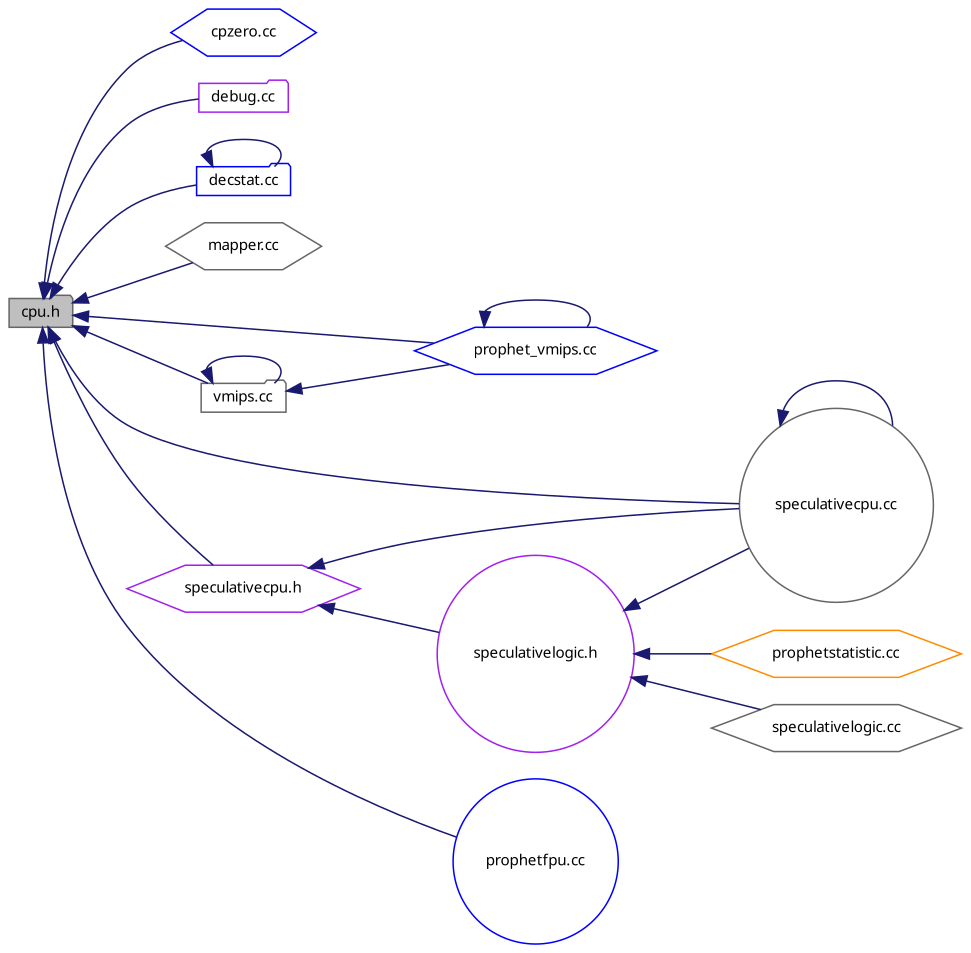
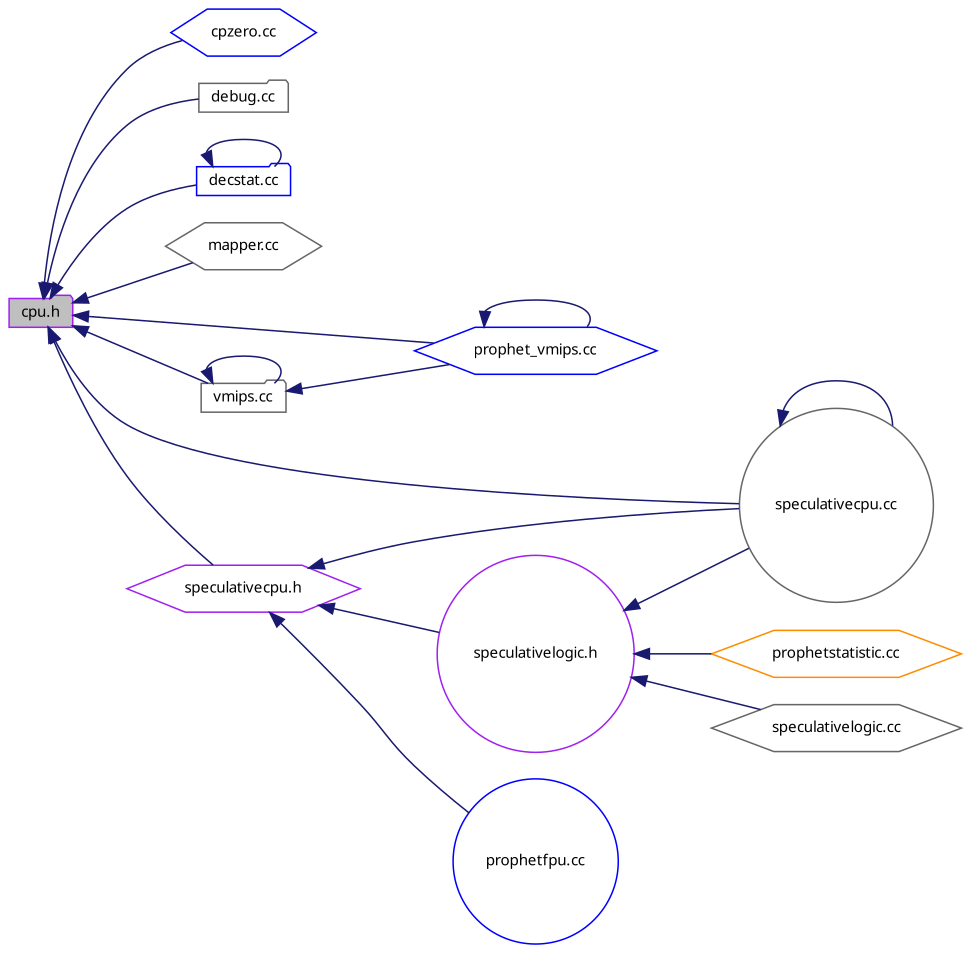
(244, 98) -> (244, 98)
(41, 313) -> (41, 313)
(159, 663) -> (374, 720)
